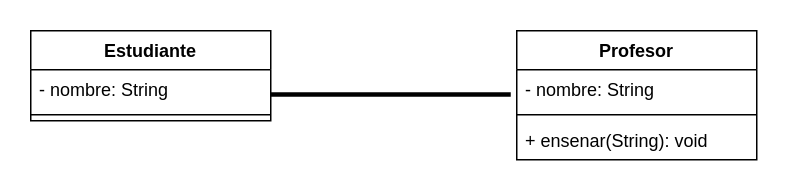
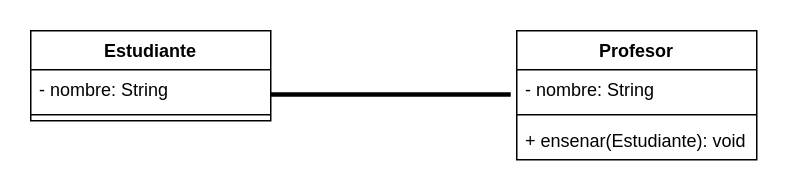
(630, 142) -> (638, 153)
